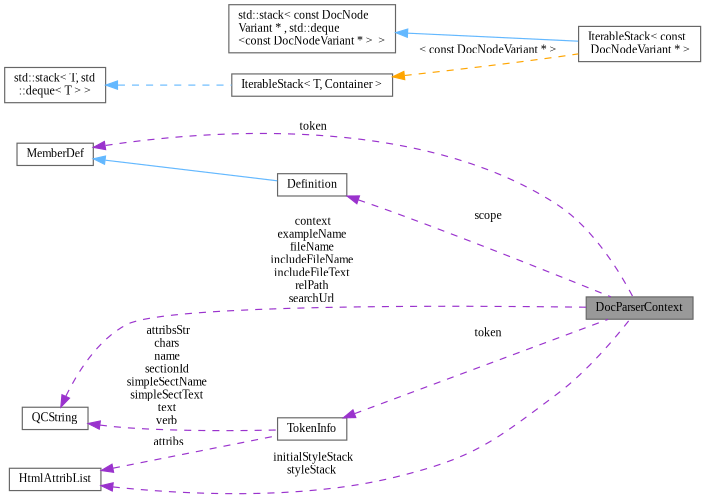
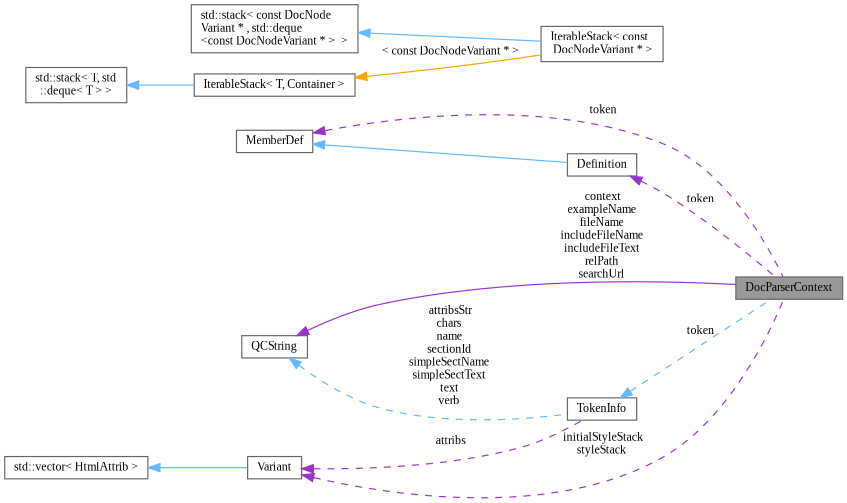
(492, 65) -> (454, 67)
(175, 85) -> (166, 85)
(487, 216) -> (699, 200)
(308, 308) -> (519, 286)
(481, 367) -> (700, 345)
(189, 430) -> (427, 417)
none -> (76, 468)
(55, 479) -> (275, 468)
